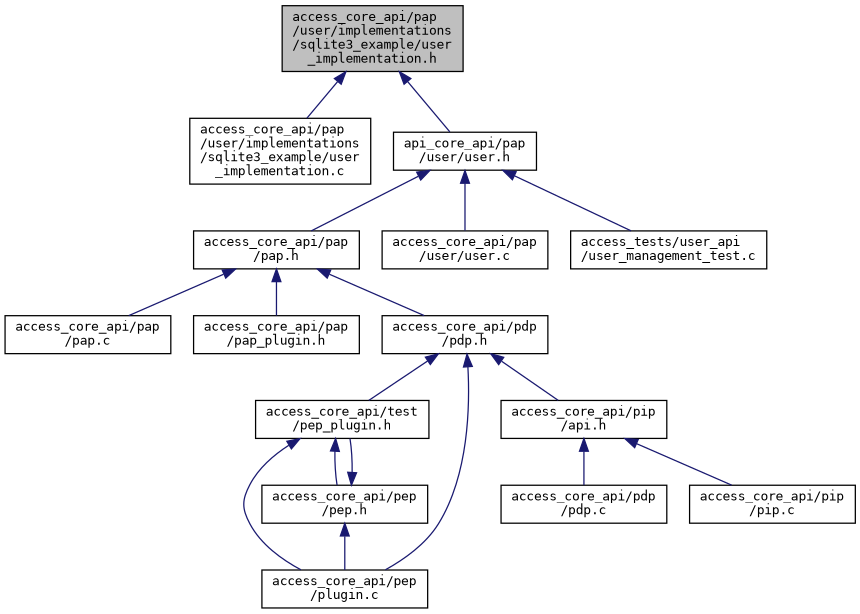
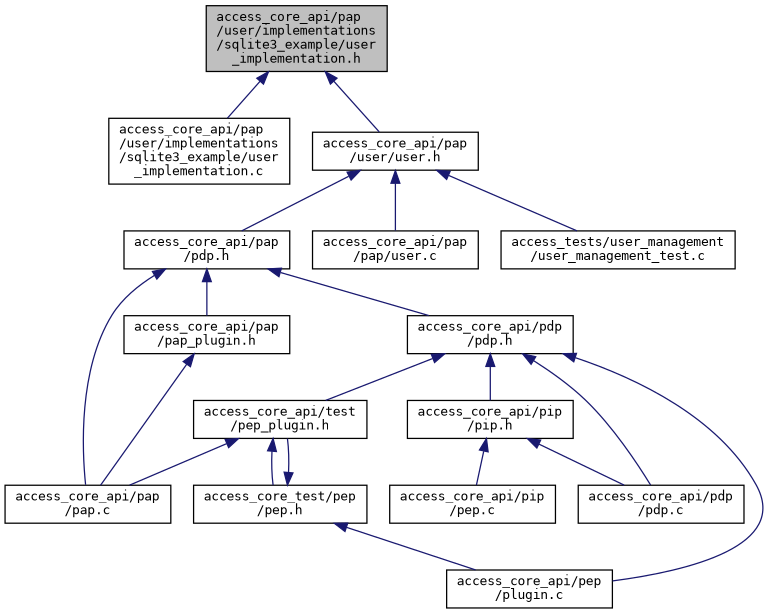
(465, 151) -> (395, 151)
(276, 250) -> (207, 250)
(465, 250) -> (395, 250)
(669, 250) -> (618, 250)
none -> (600, 415)
(584, 419) -> (490, 419)
none -> (144, 425)
(345, 504) -> (280, 504)
(772, 504) -> (473, 504)
(245, 511) -> (178, 464)
